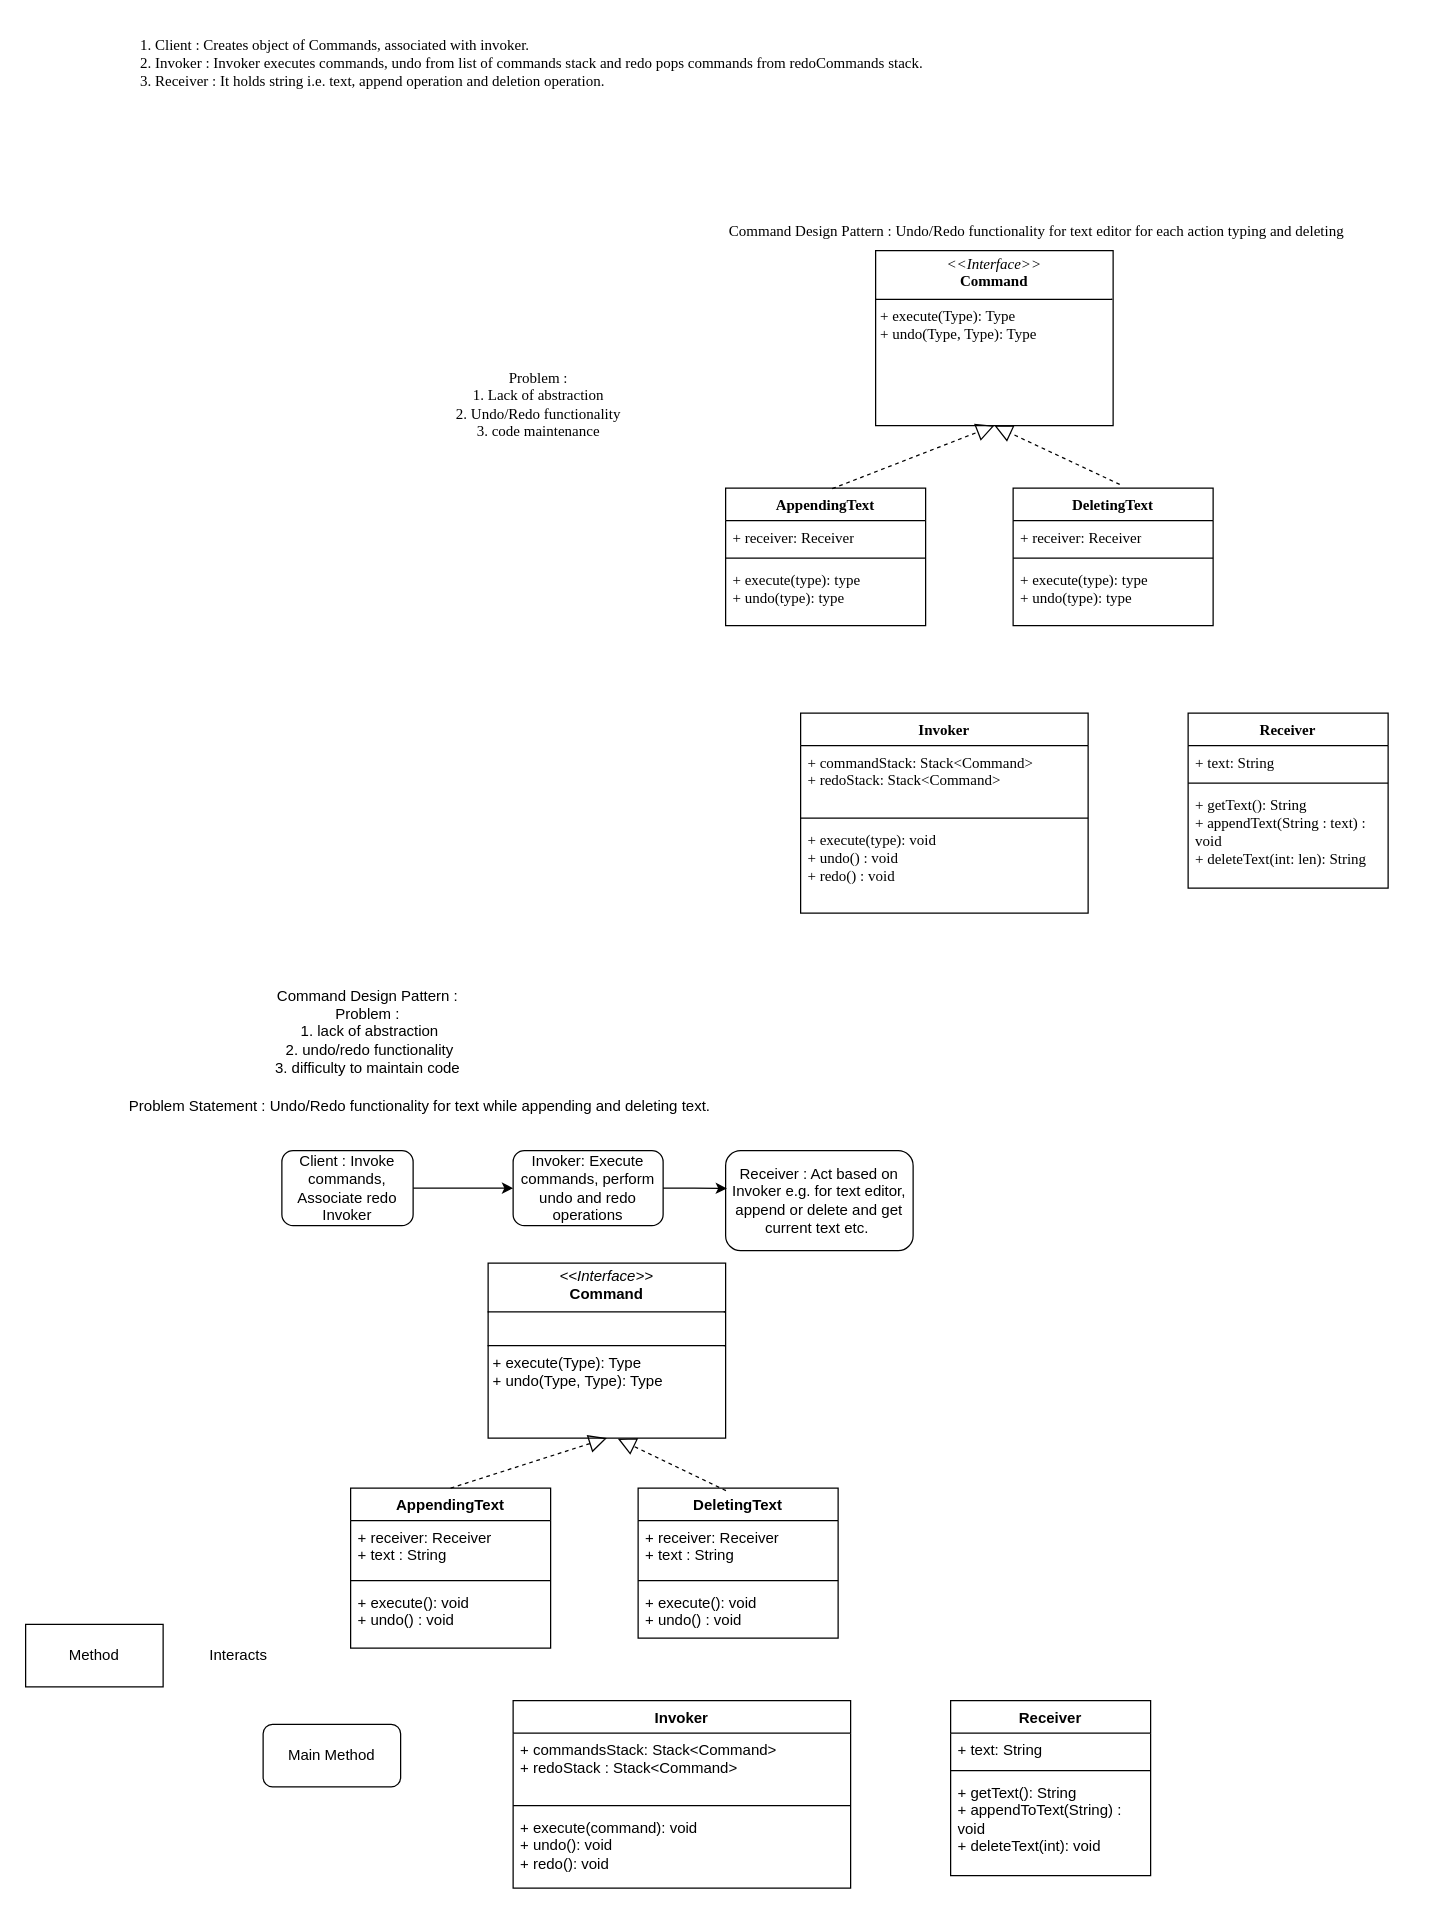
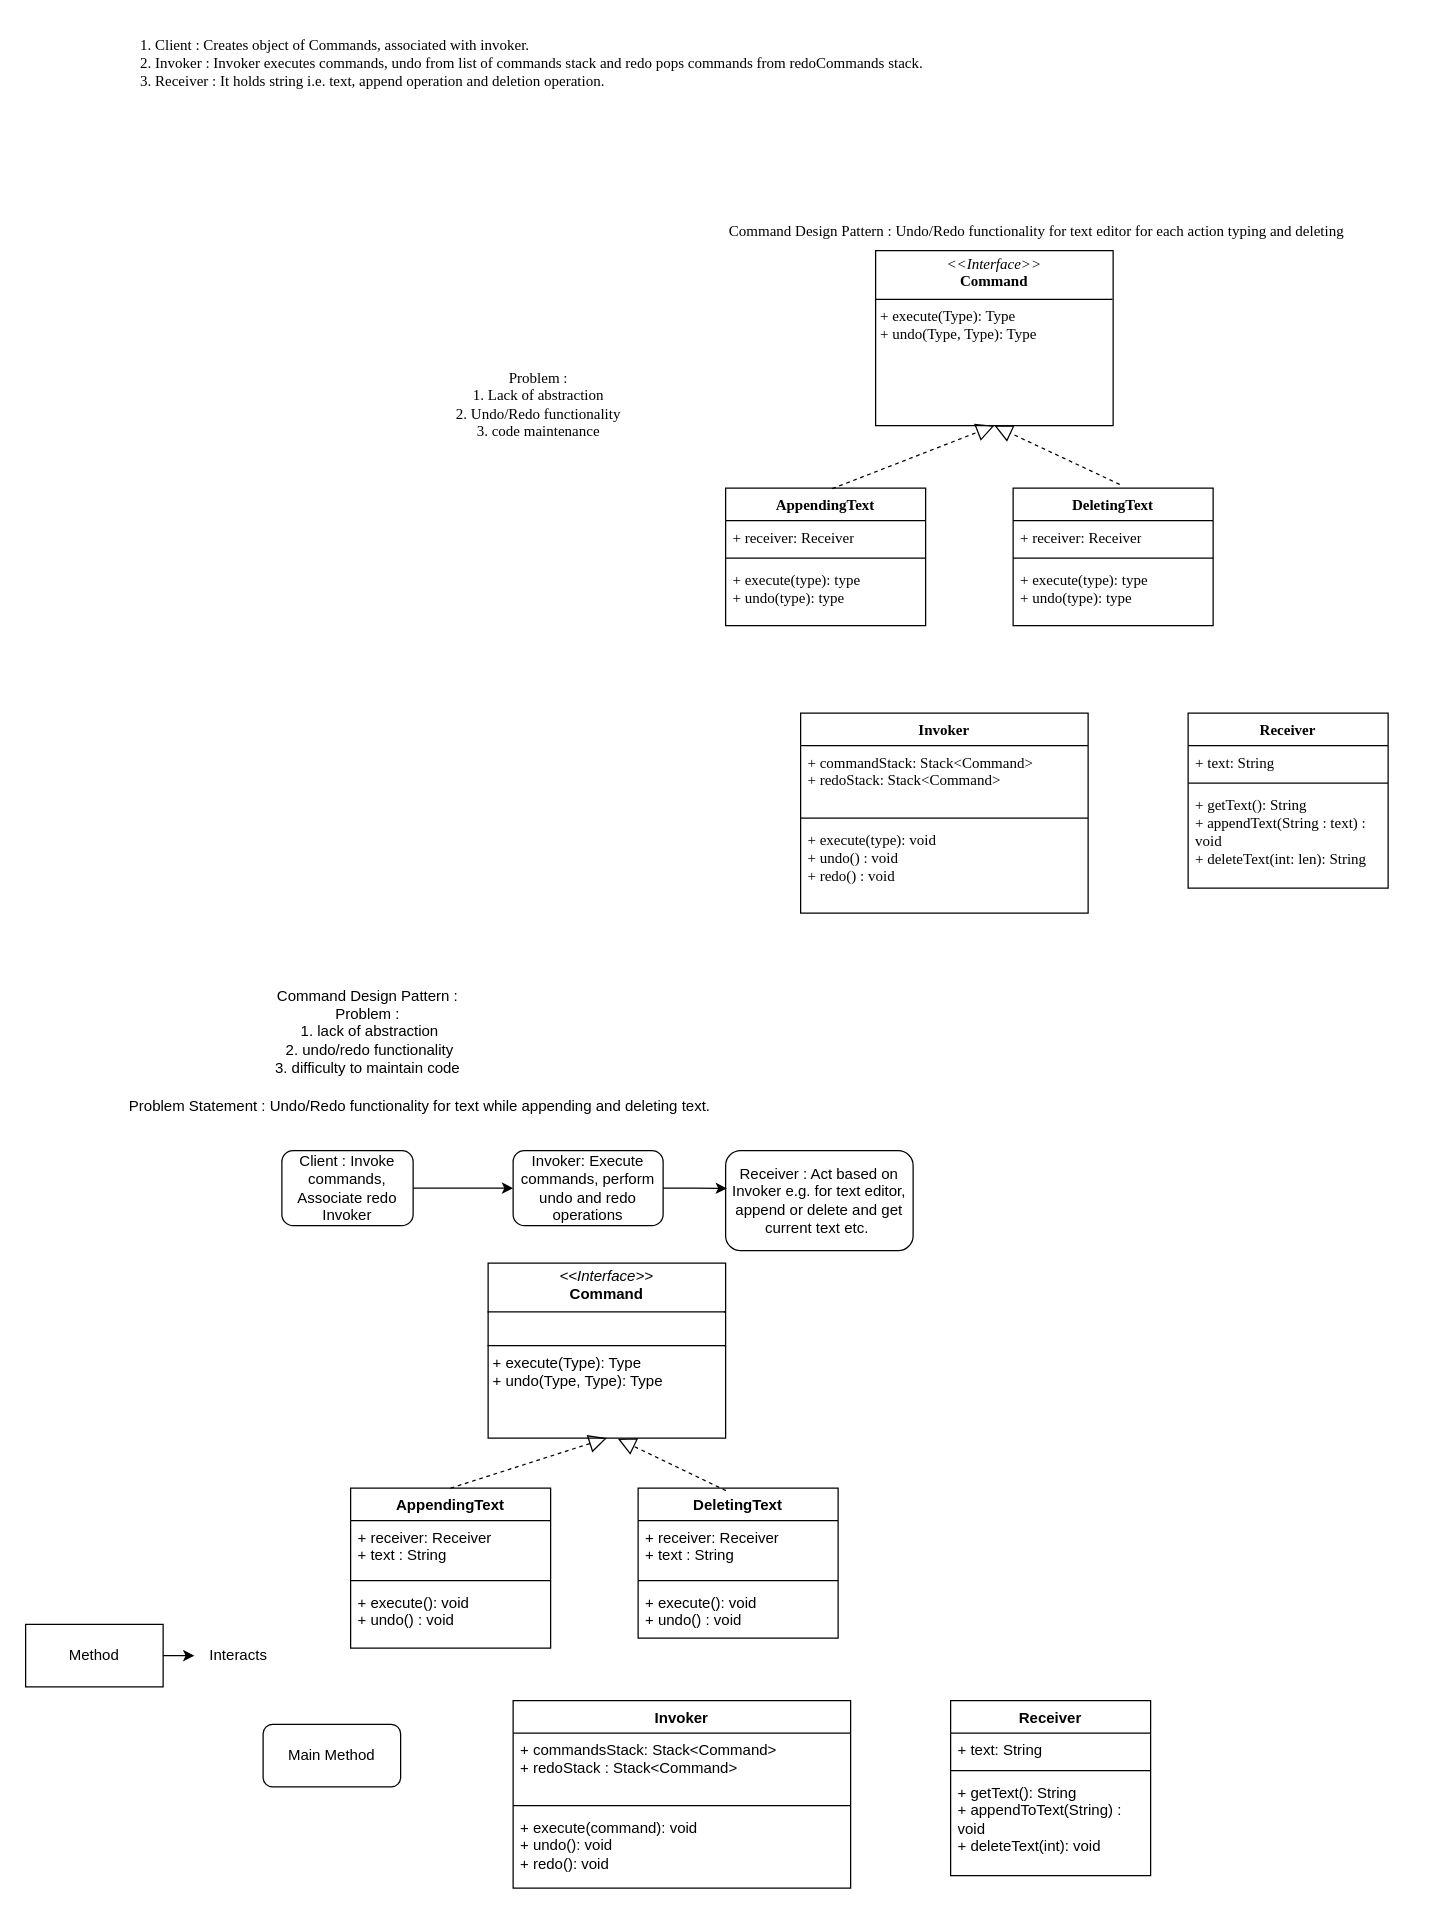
none -> (183, 1656)
